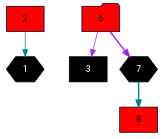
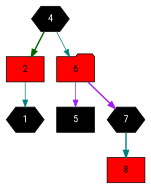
none -> (50, 19)
(88, 69) -> (76, 120)
